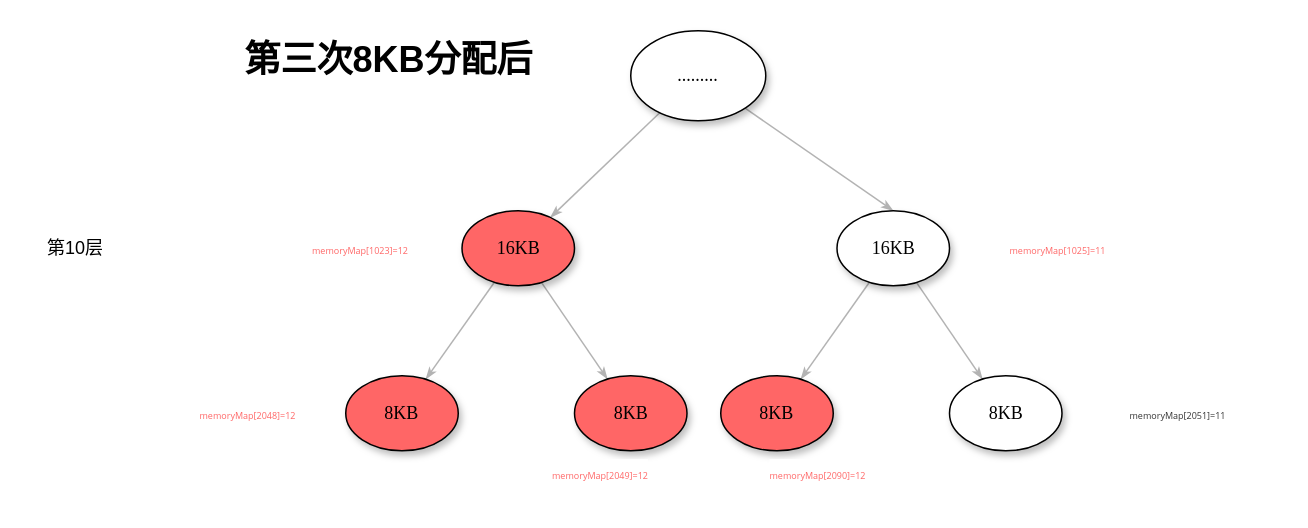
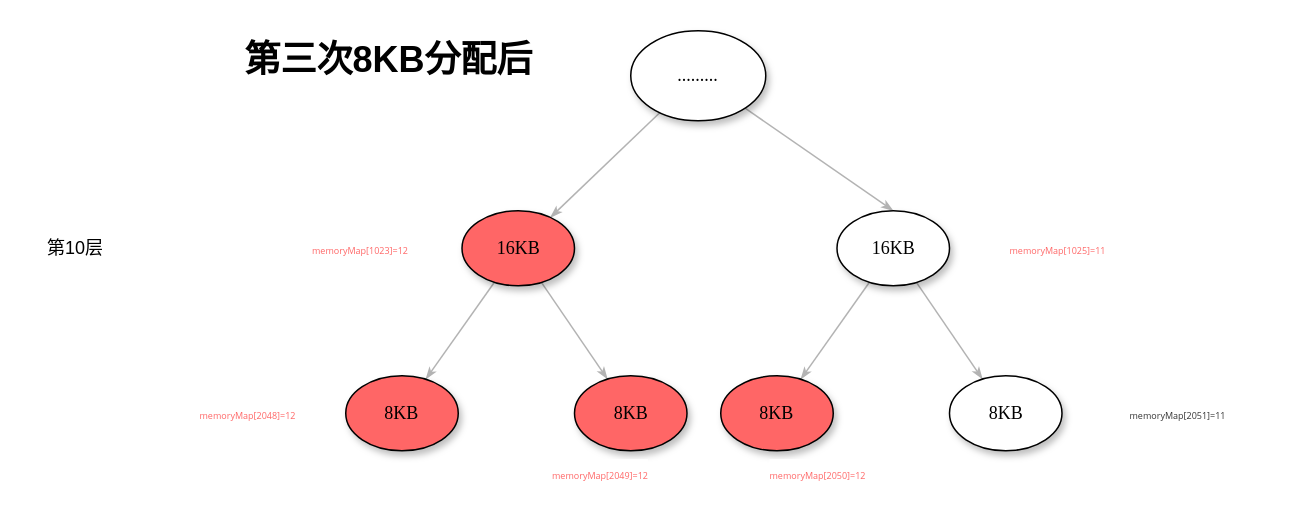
(818, 473) -> (818, 473)
